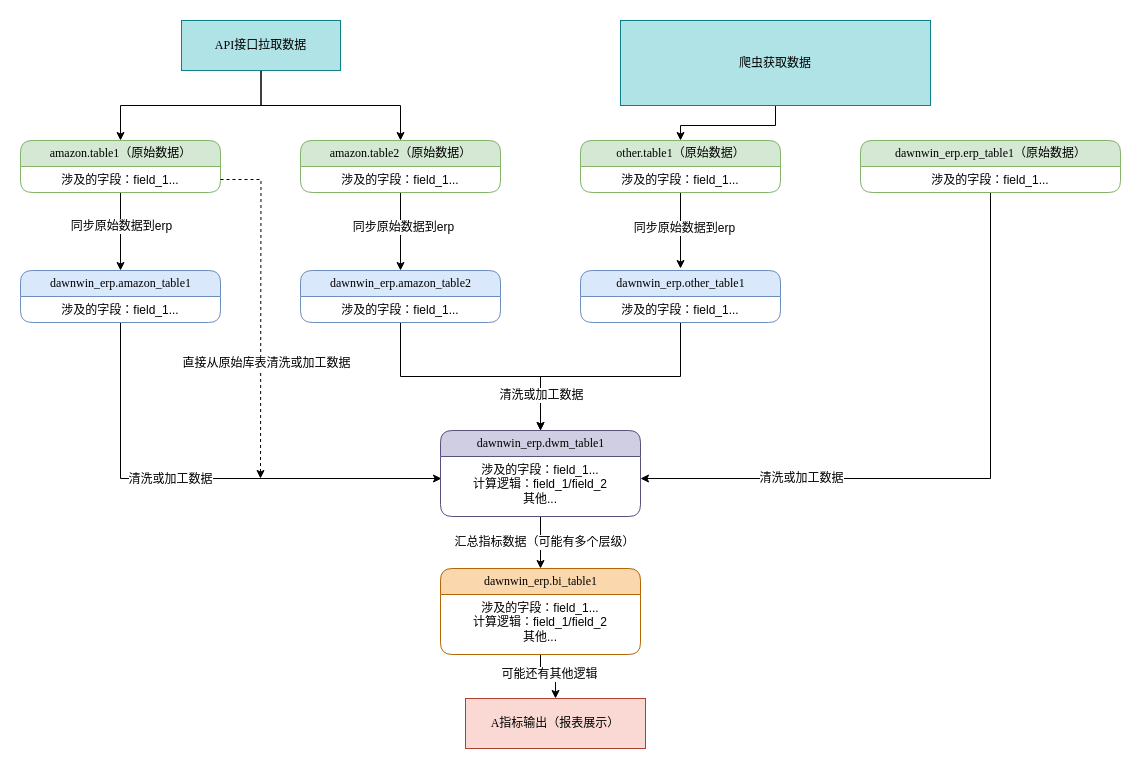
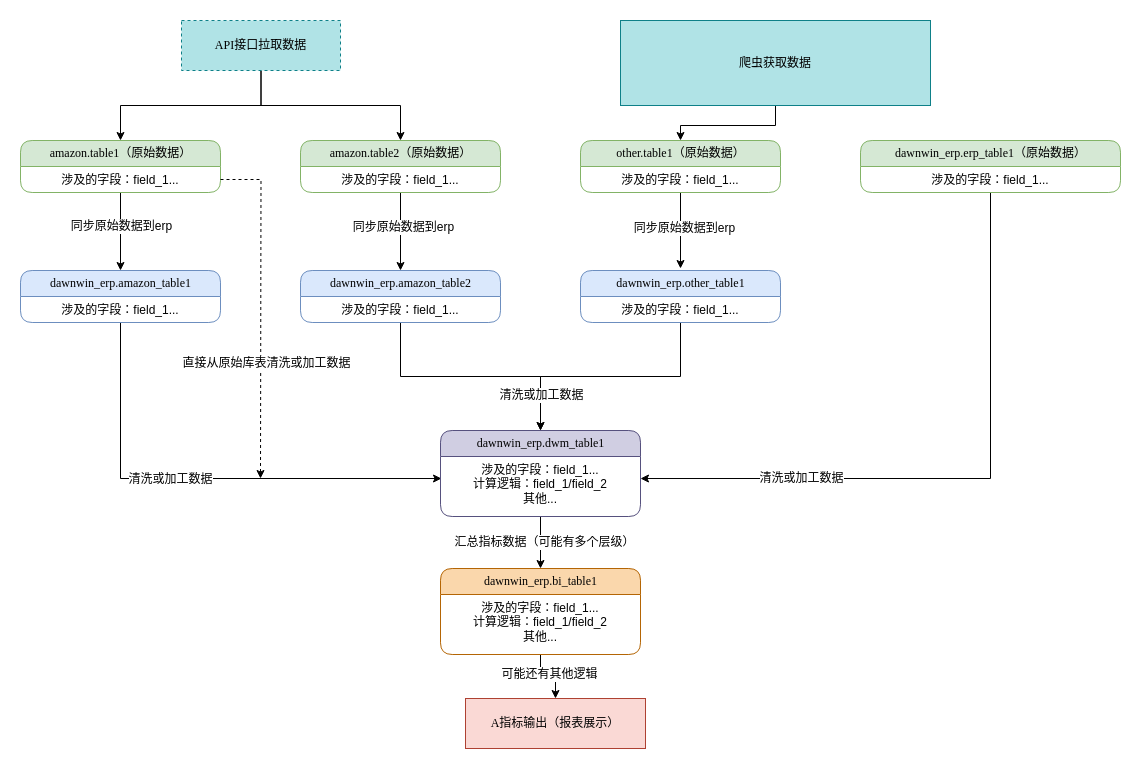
(261, 46) -> (261, 46)
